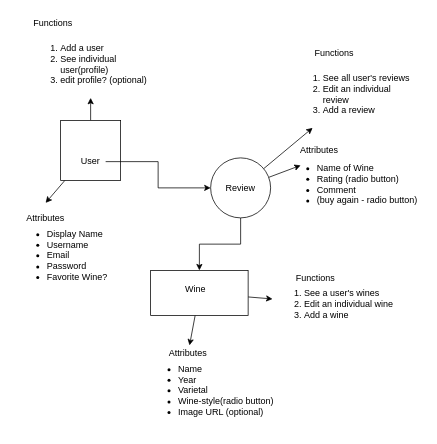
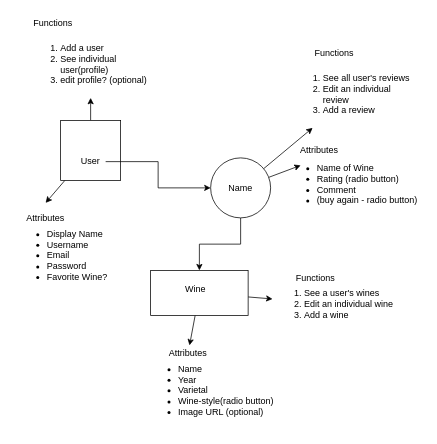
(240, 188) -> (240, 188)
